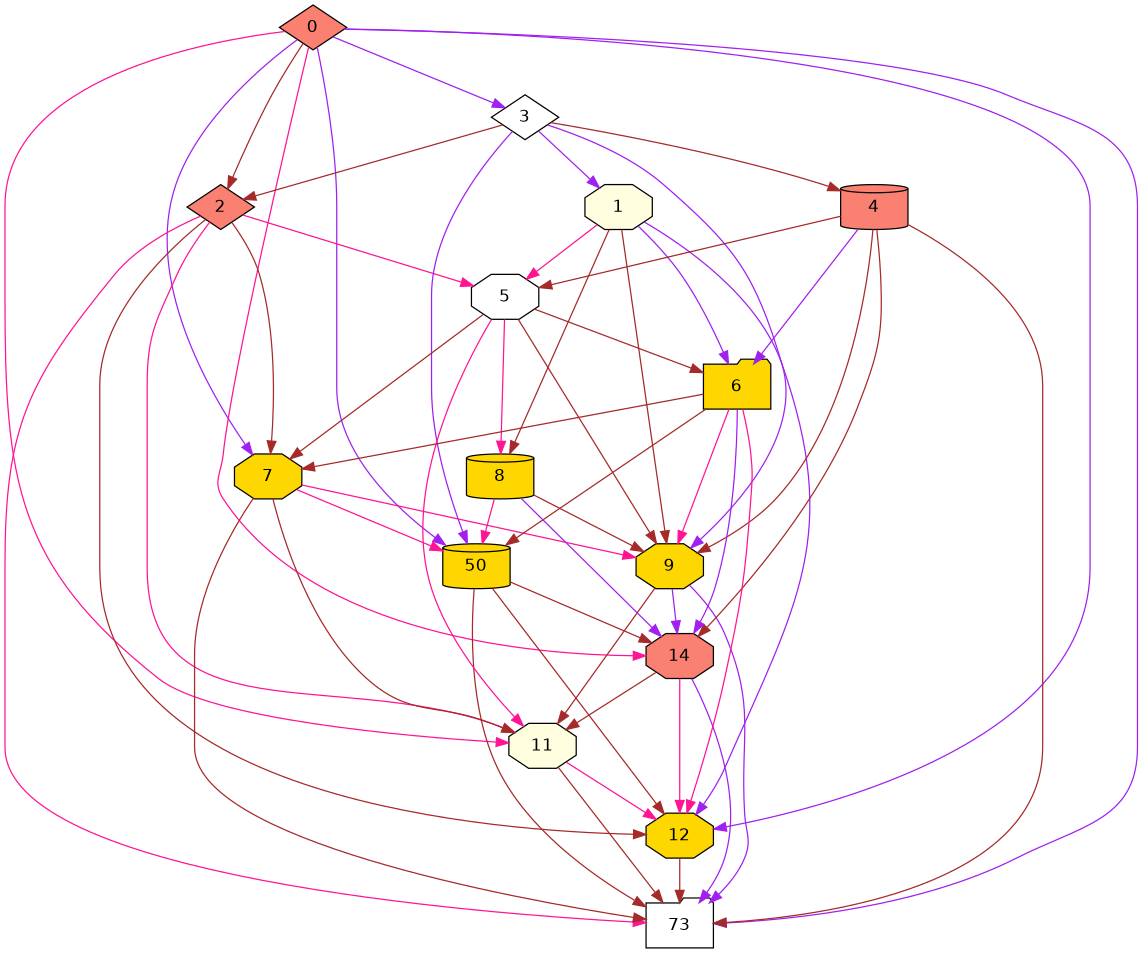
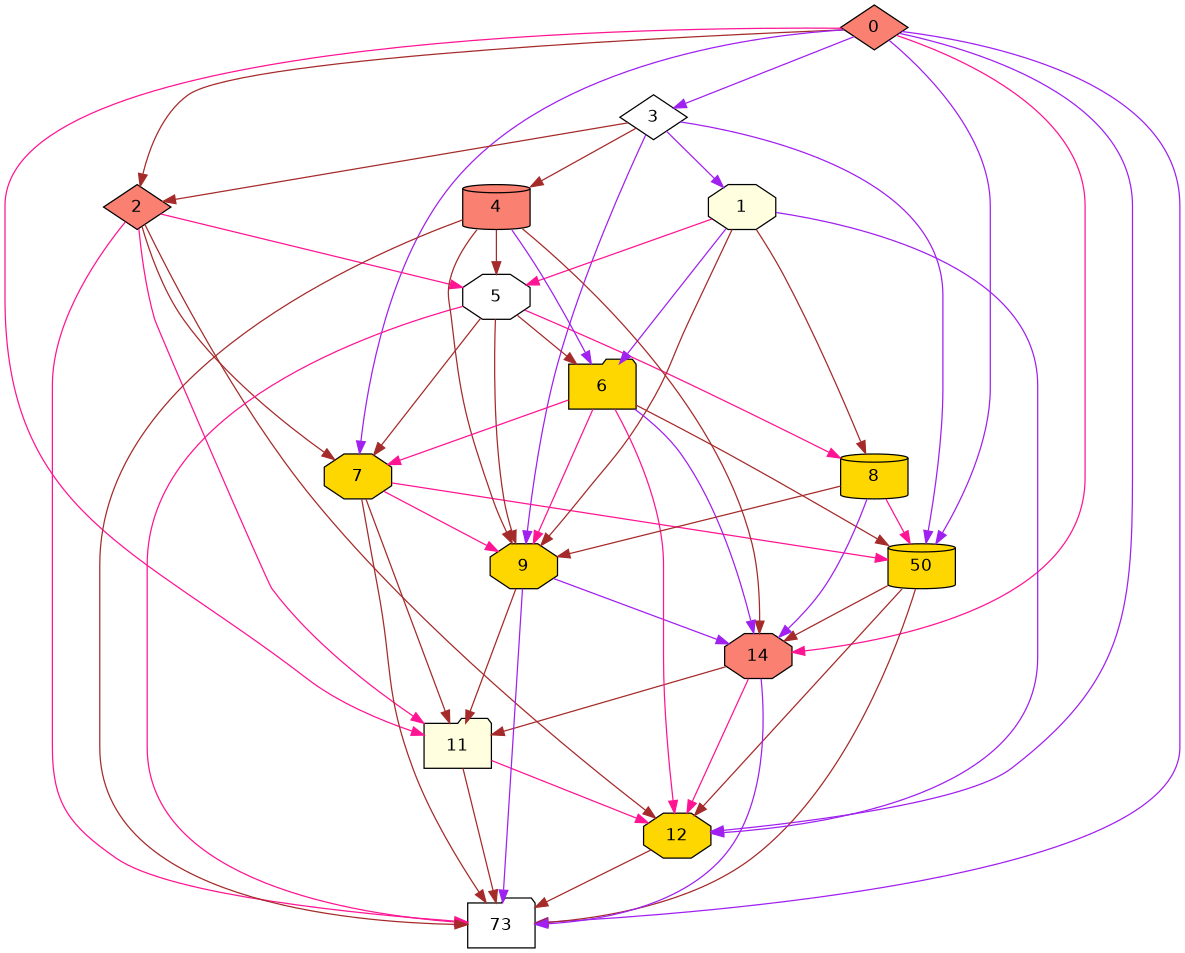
(489, 434) -> (484, 430)
(425, 503) -> (147, 631)
(543, 746) -> (458, 746)
